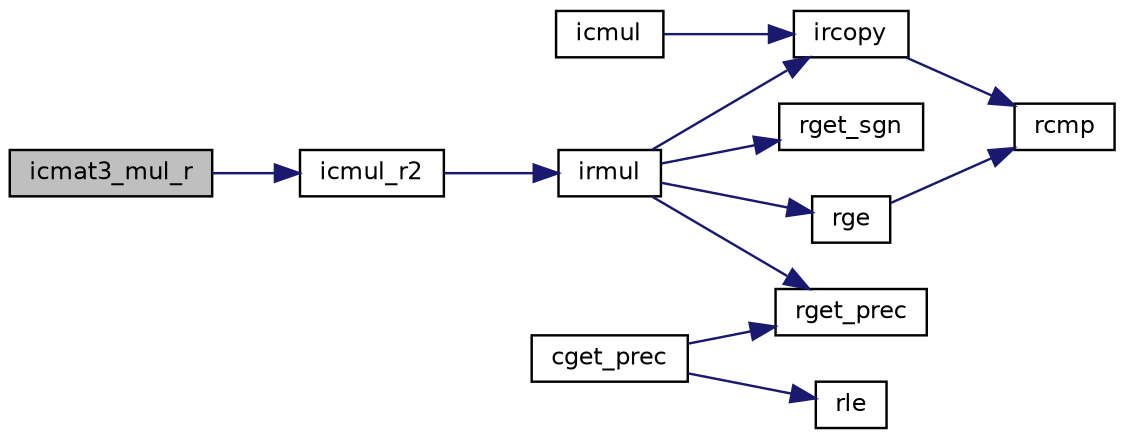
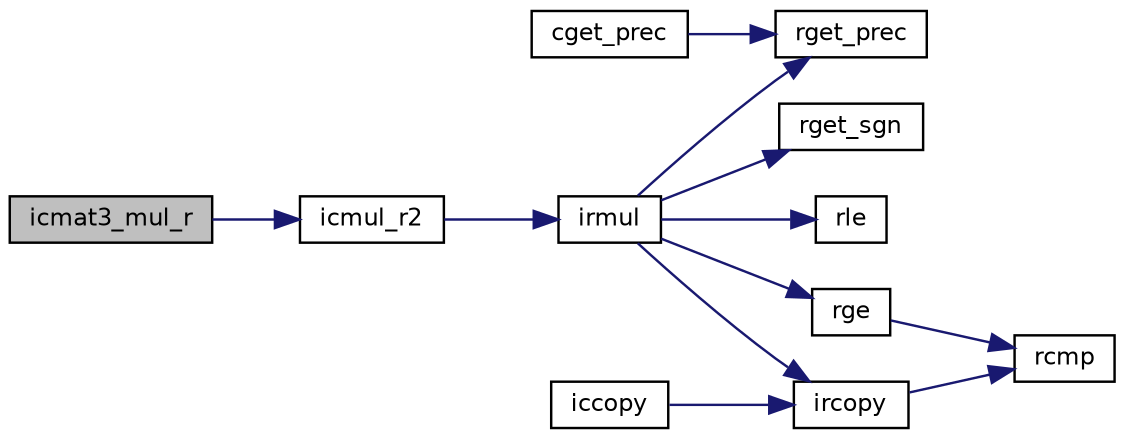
(610, 34) -> (610, 405)
(740, 384) -> (726, 219)
